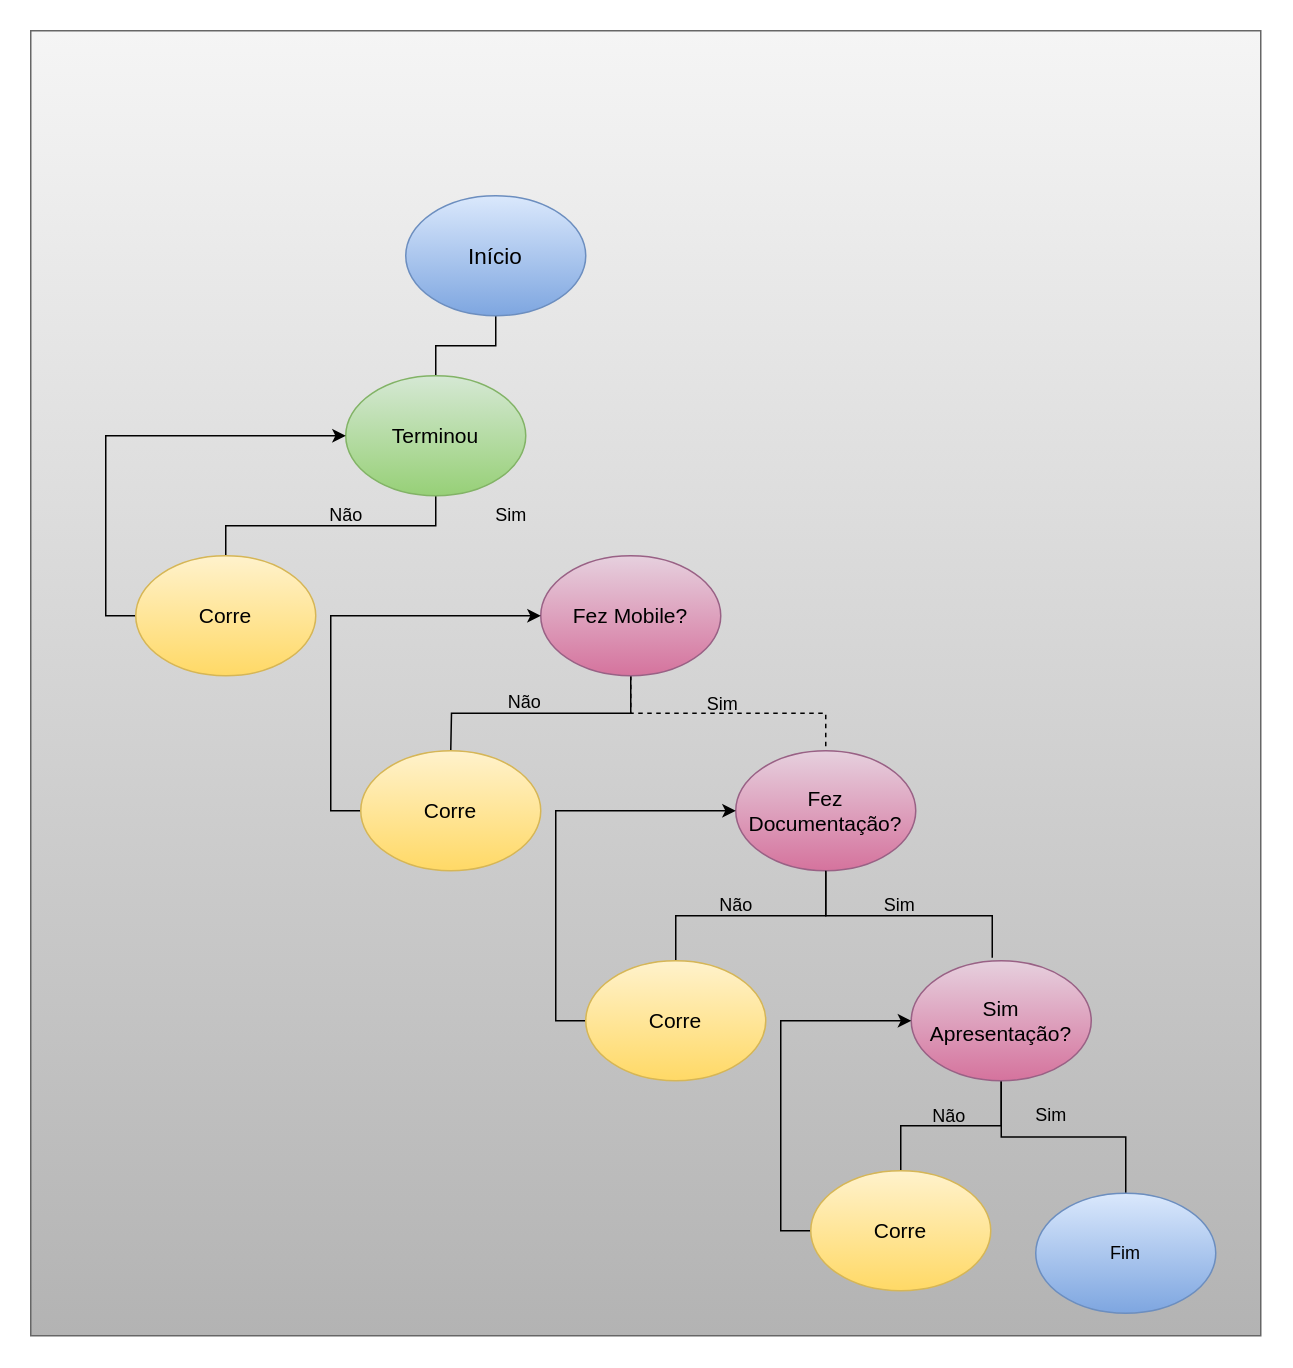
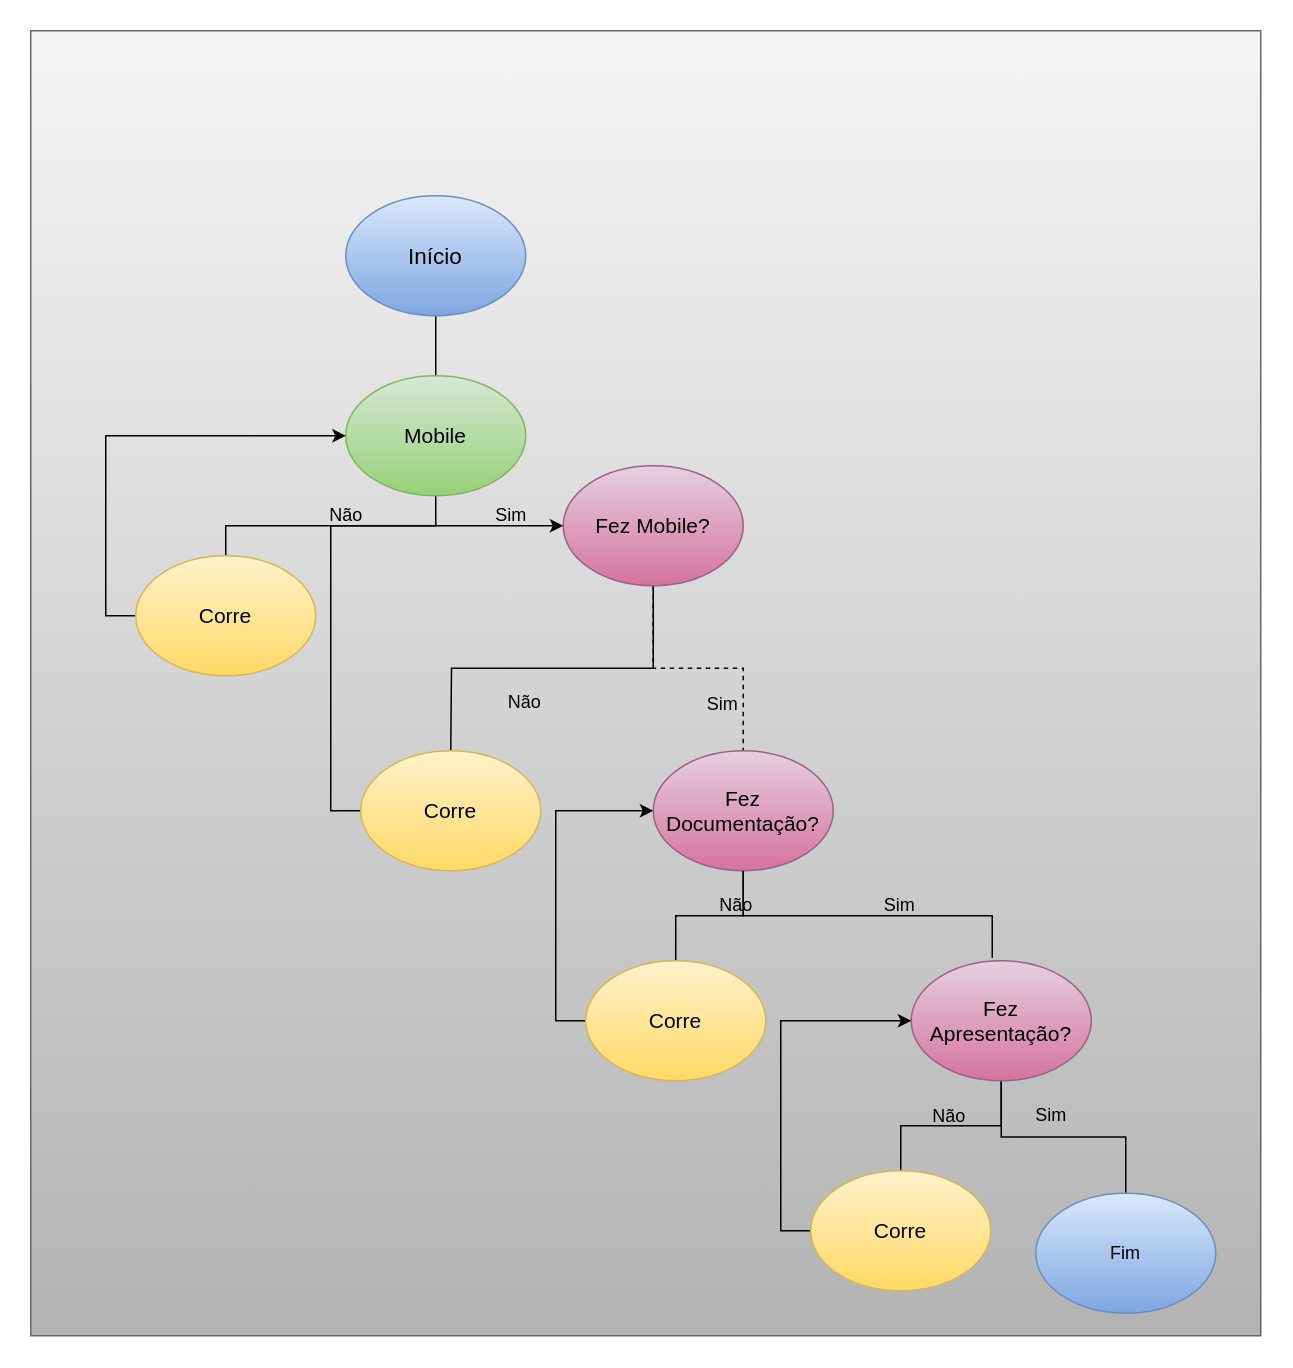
(496, 256) -> (436, 256)
(436, 436) -> (436, 436)
(631, 616) -> (653, 526)
(826, 811) -> (743, 811)
(1001, 1021) -> (1001, 1021)
